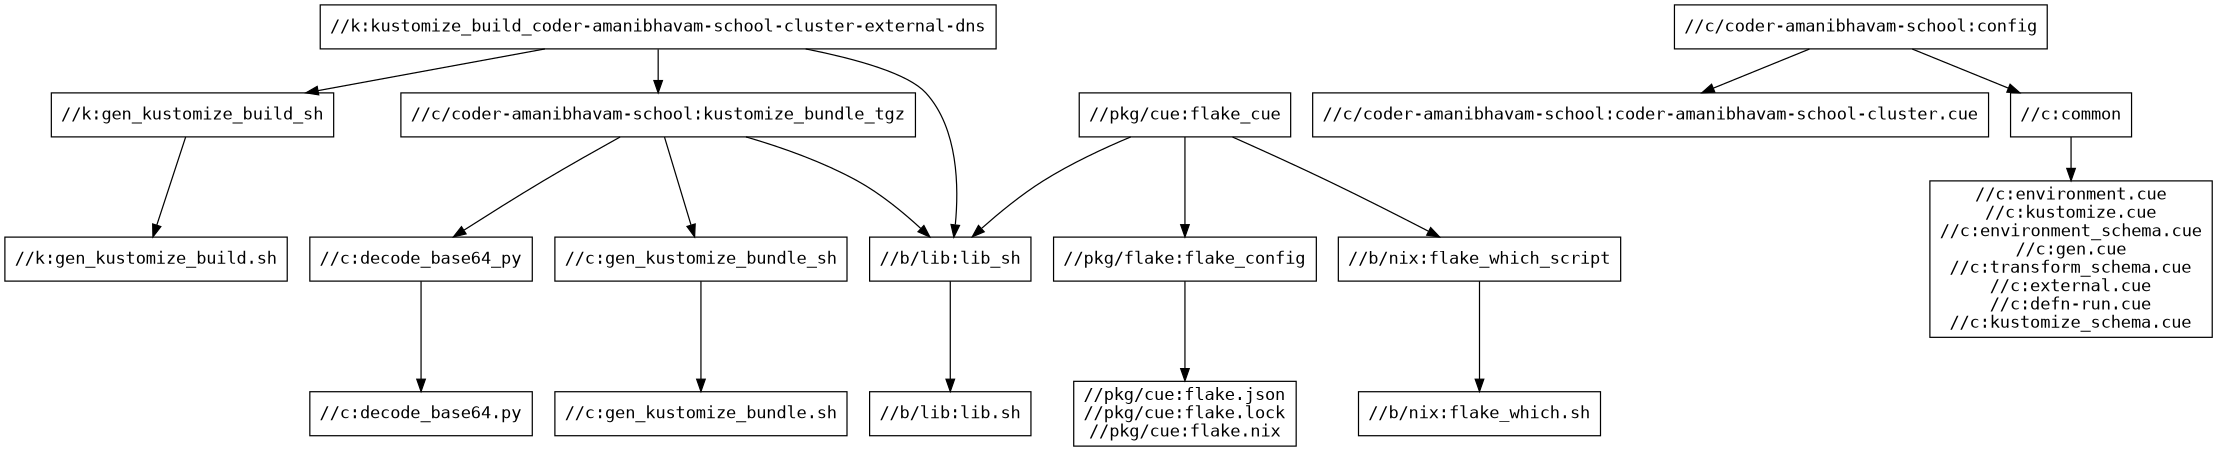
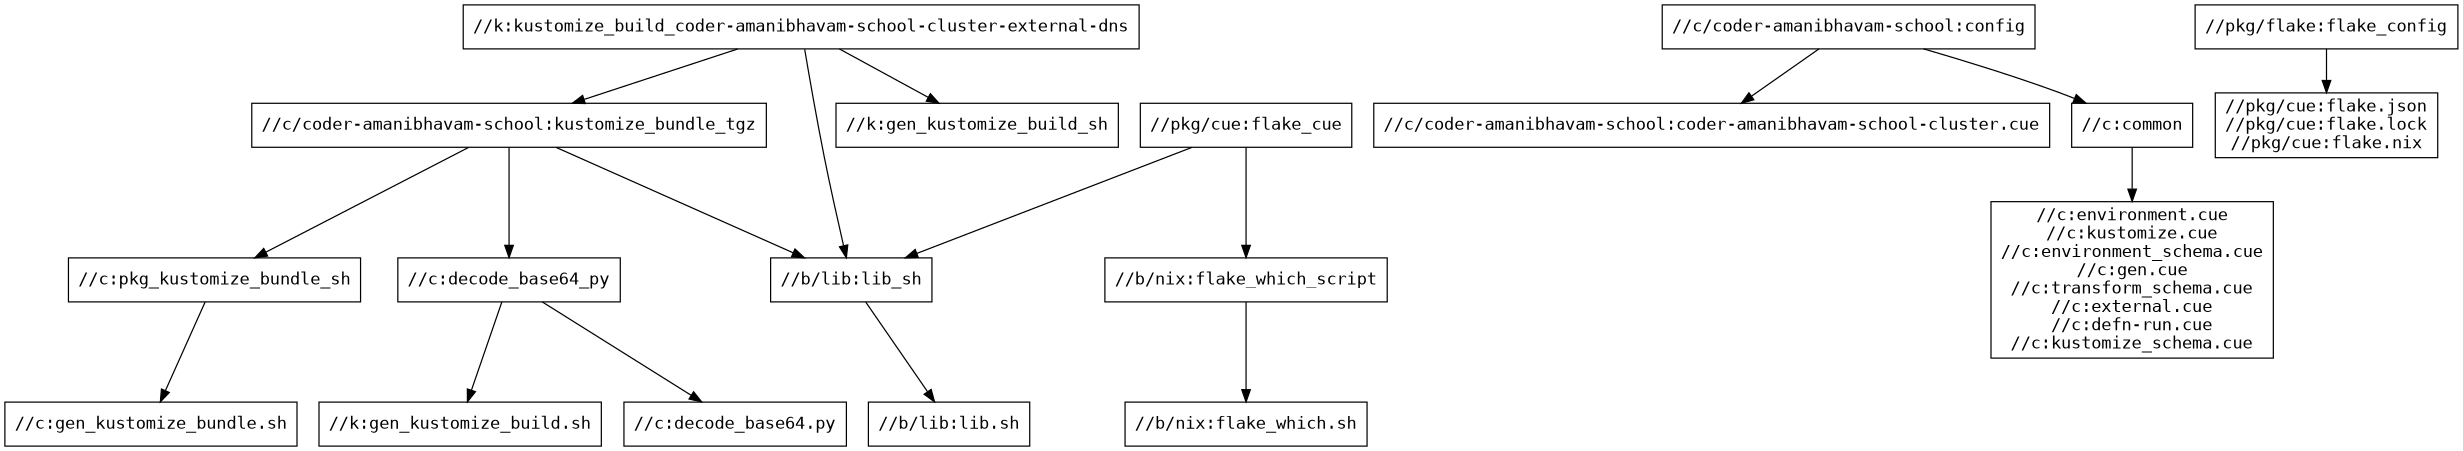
(171, 181) -> (487, 346)
(1185, 181) -> none
(701, 259) -> (215, 280)
